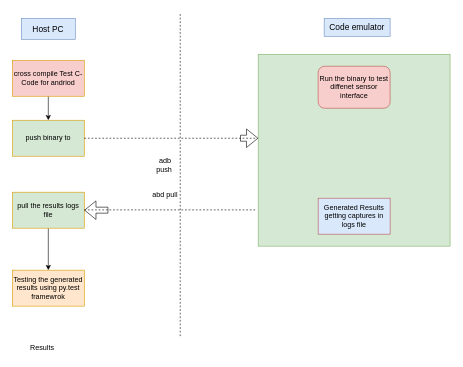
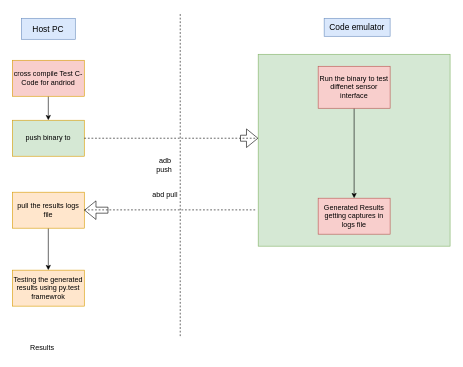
(354, 87) -> (354, 87)
none -> (354, 192)
(48, 210) -> (48, 210)
(354, 216) -> (354, 216)
